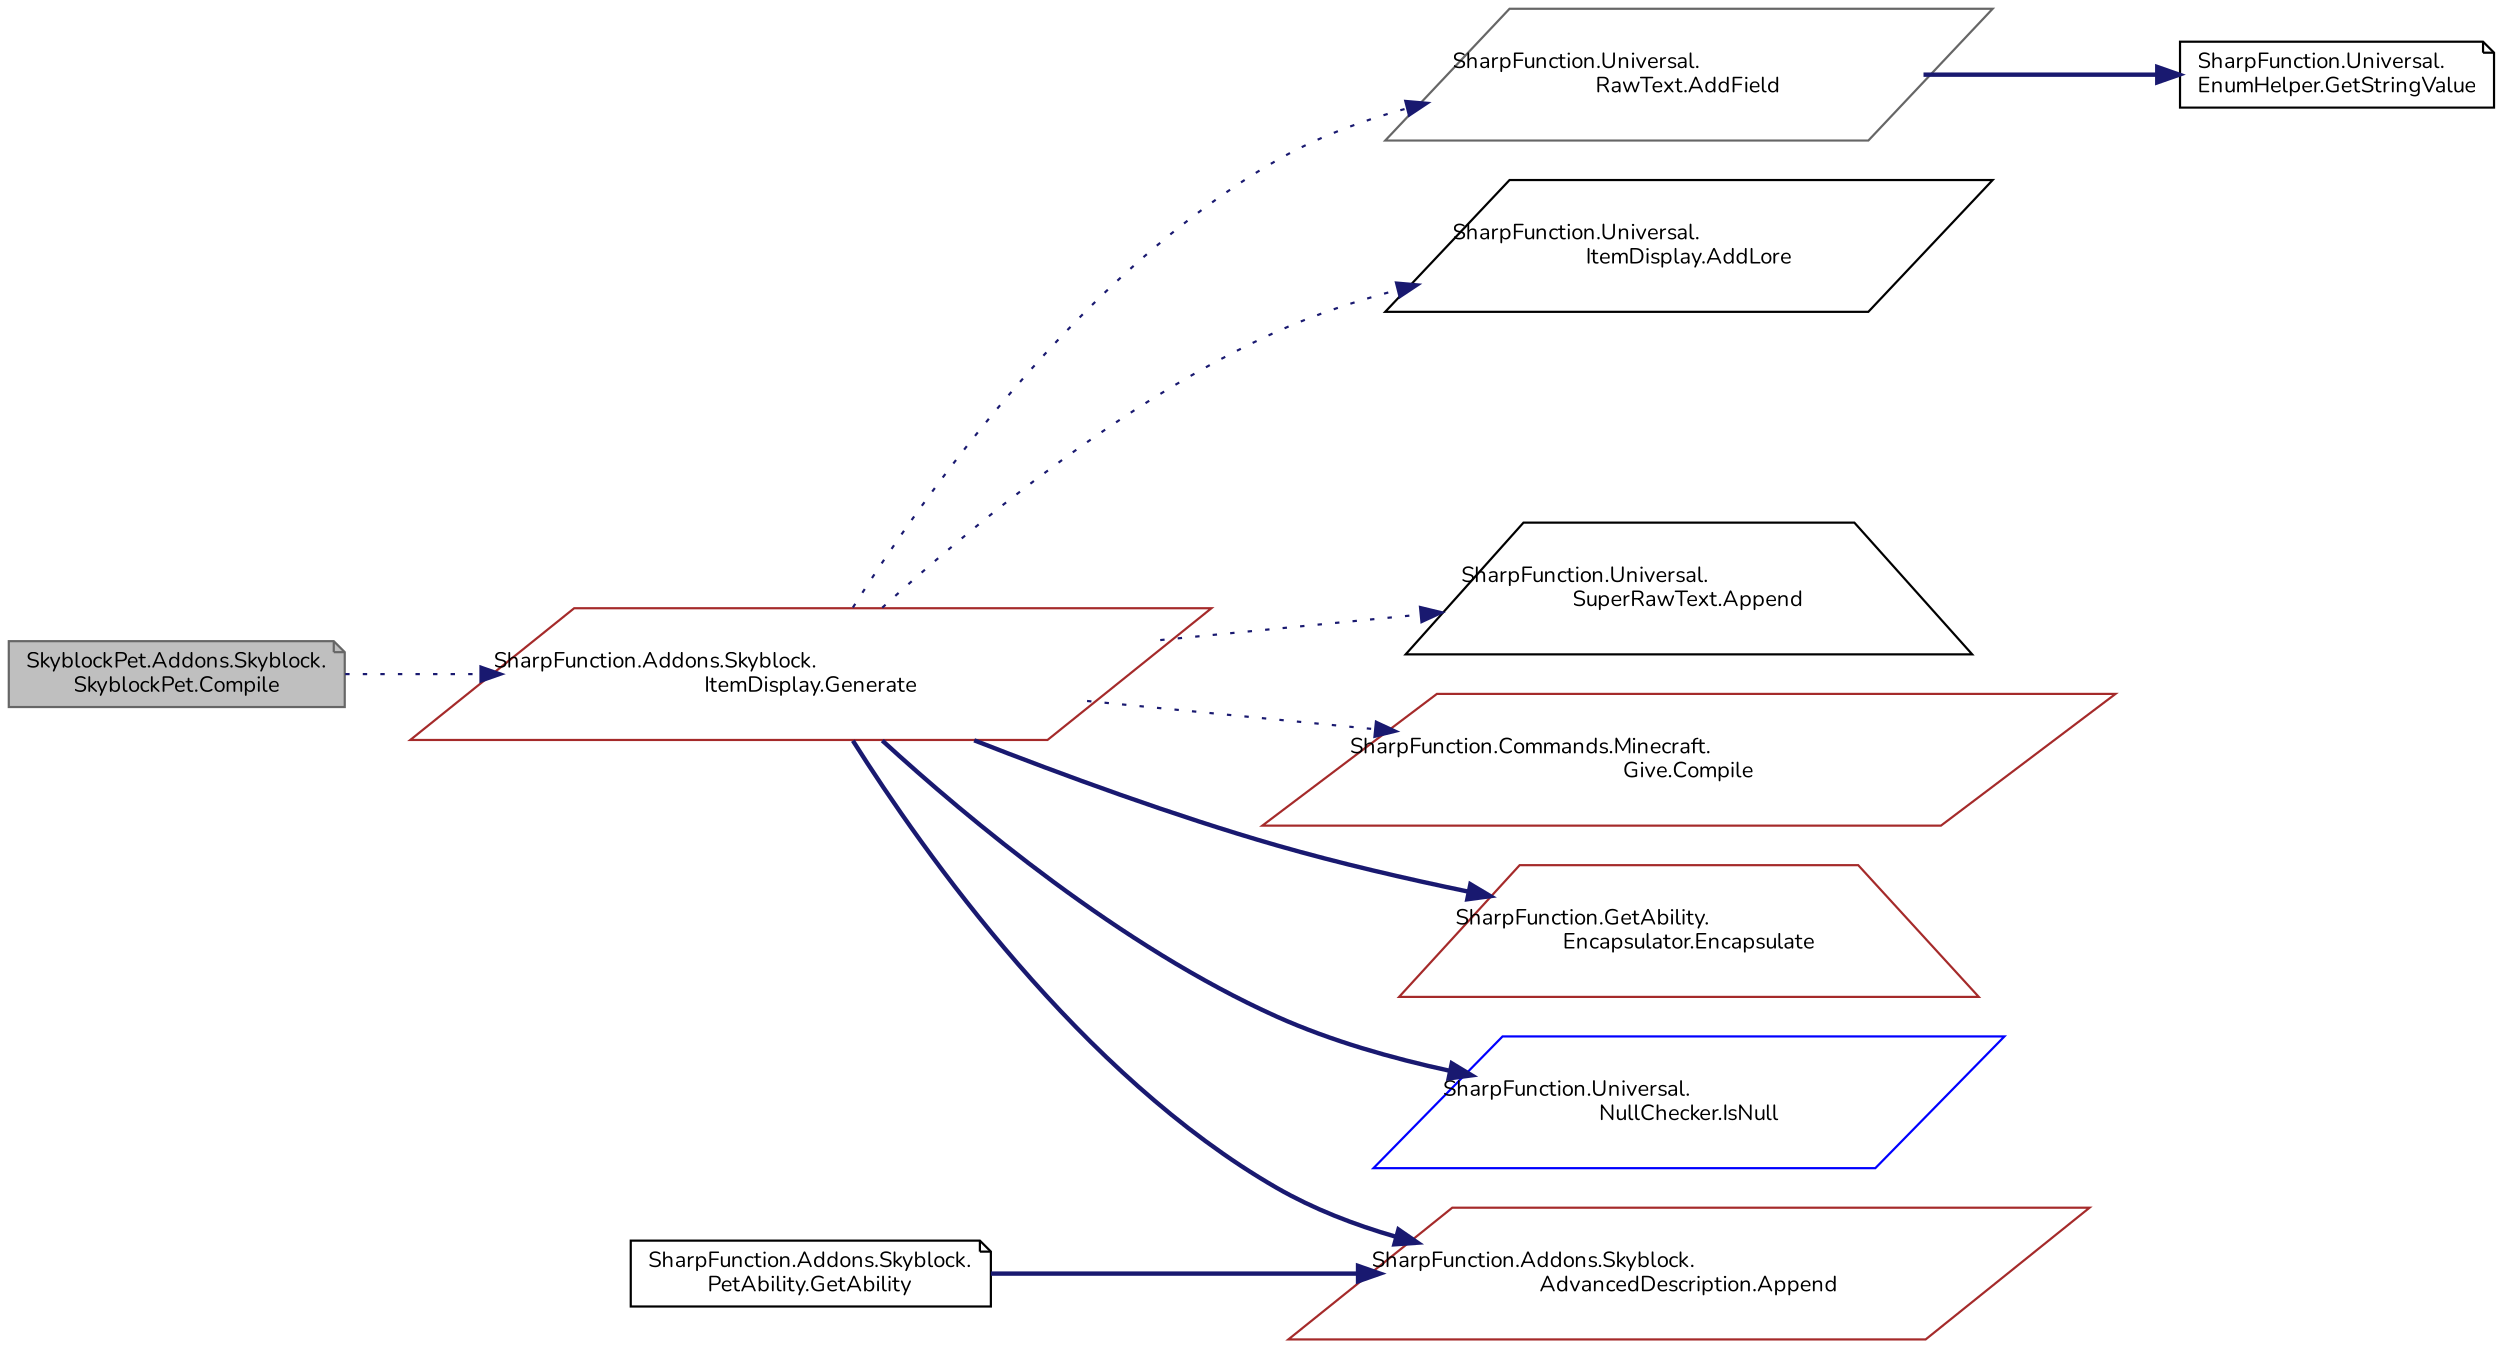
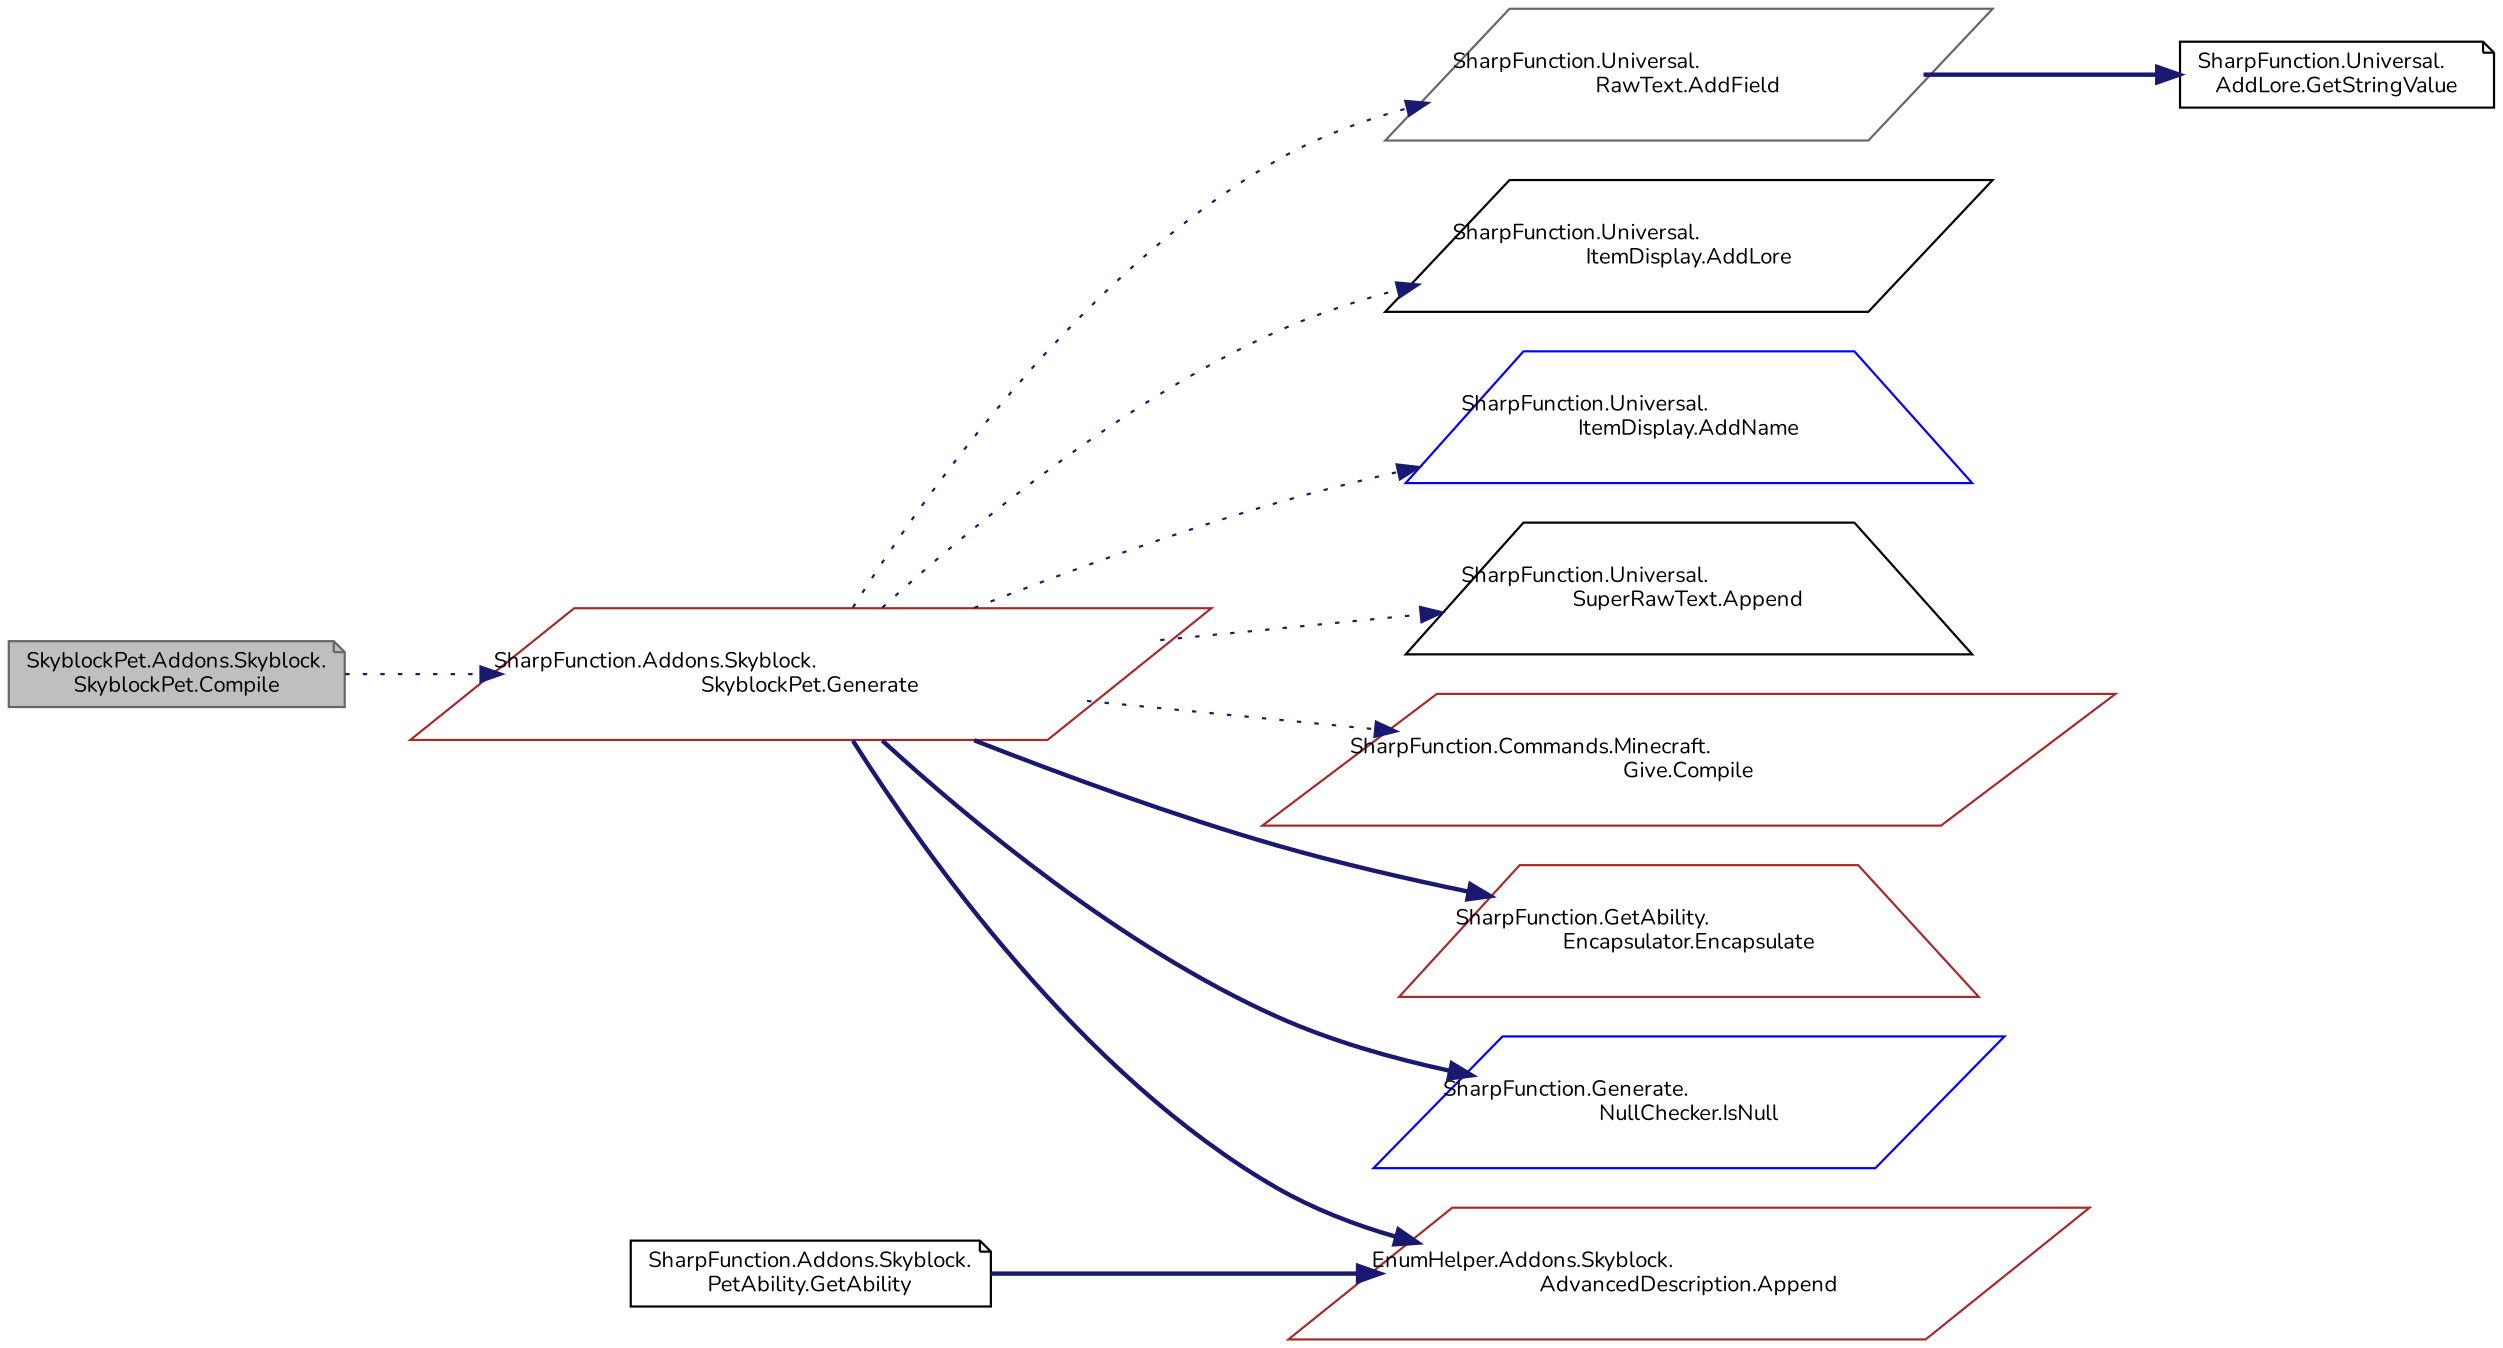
(2337, 75) -> (2337, 75)
none -> (1689, 417)
(811, 674) -> (811, 674)
(1689, 1102) -> (1689, 1102)
(1689, 1274) -> (1689, 1274)
